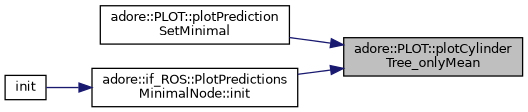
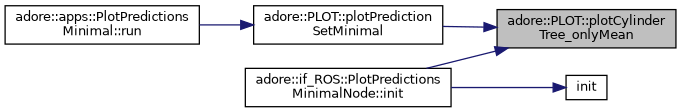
none -> (102, 25)
(62, 88) -> (502, 88)
